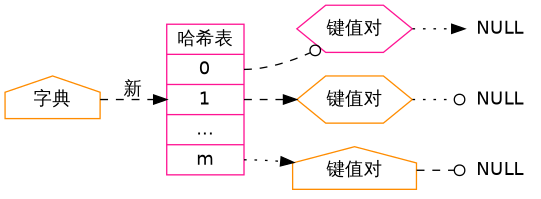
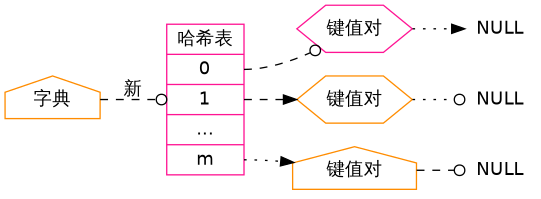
(127, 100) -> (128, 100)
